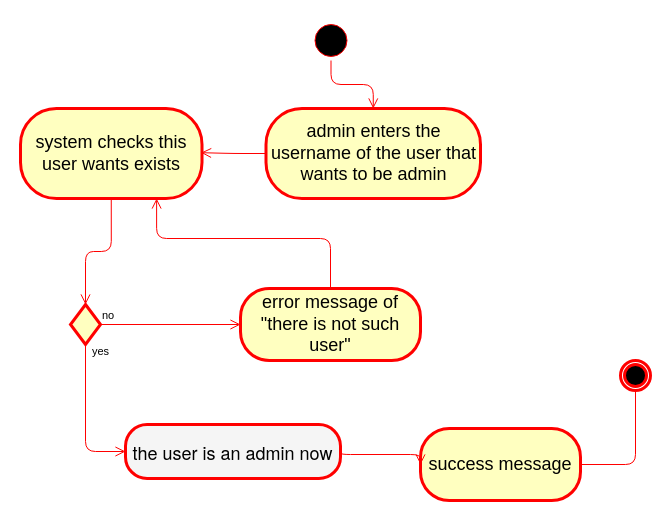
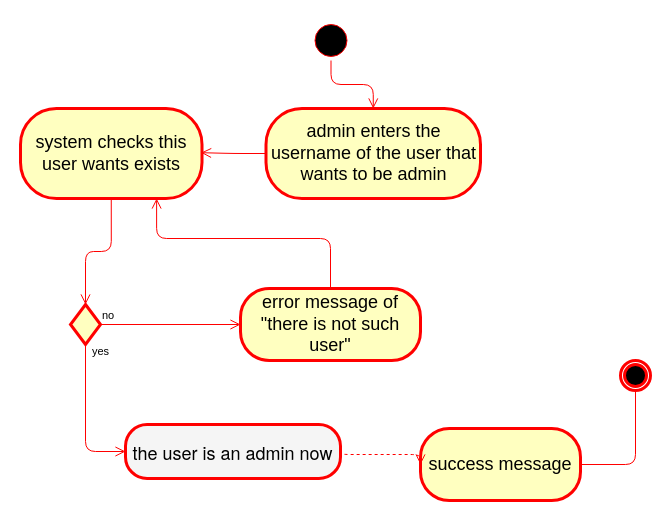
(377, 455) -> (377, 455)
